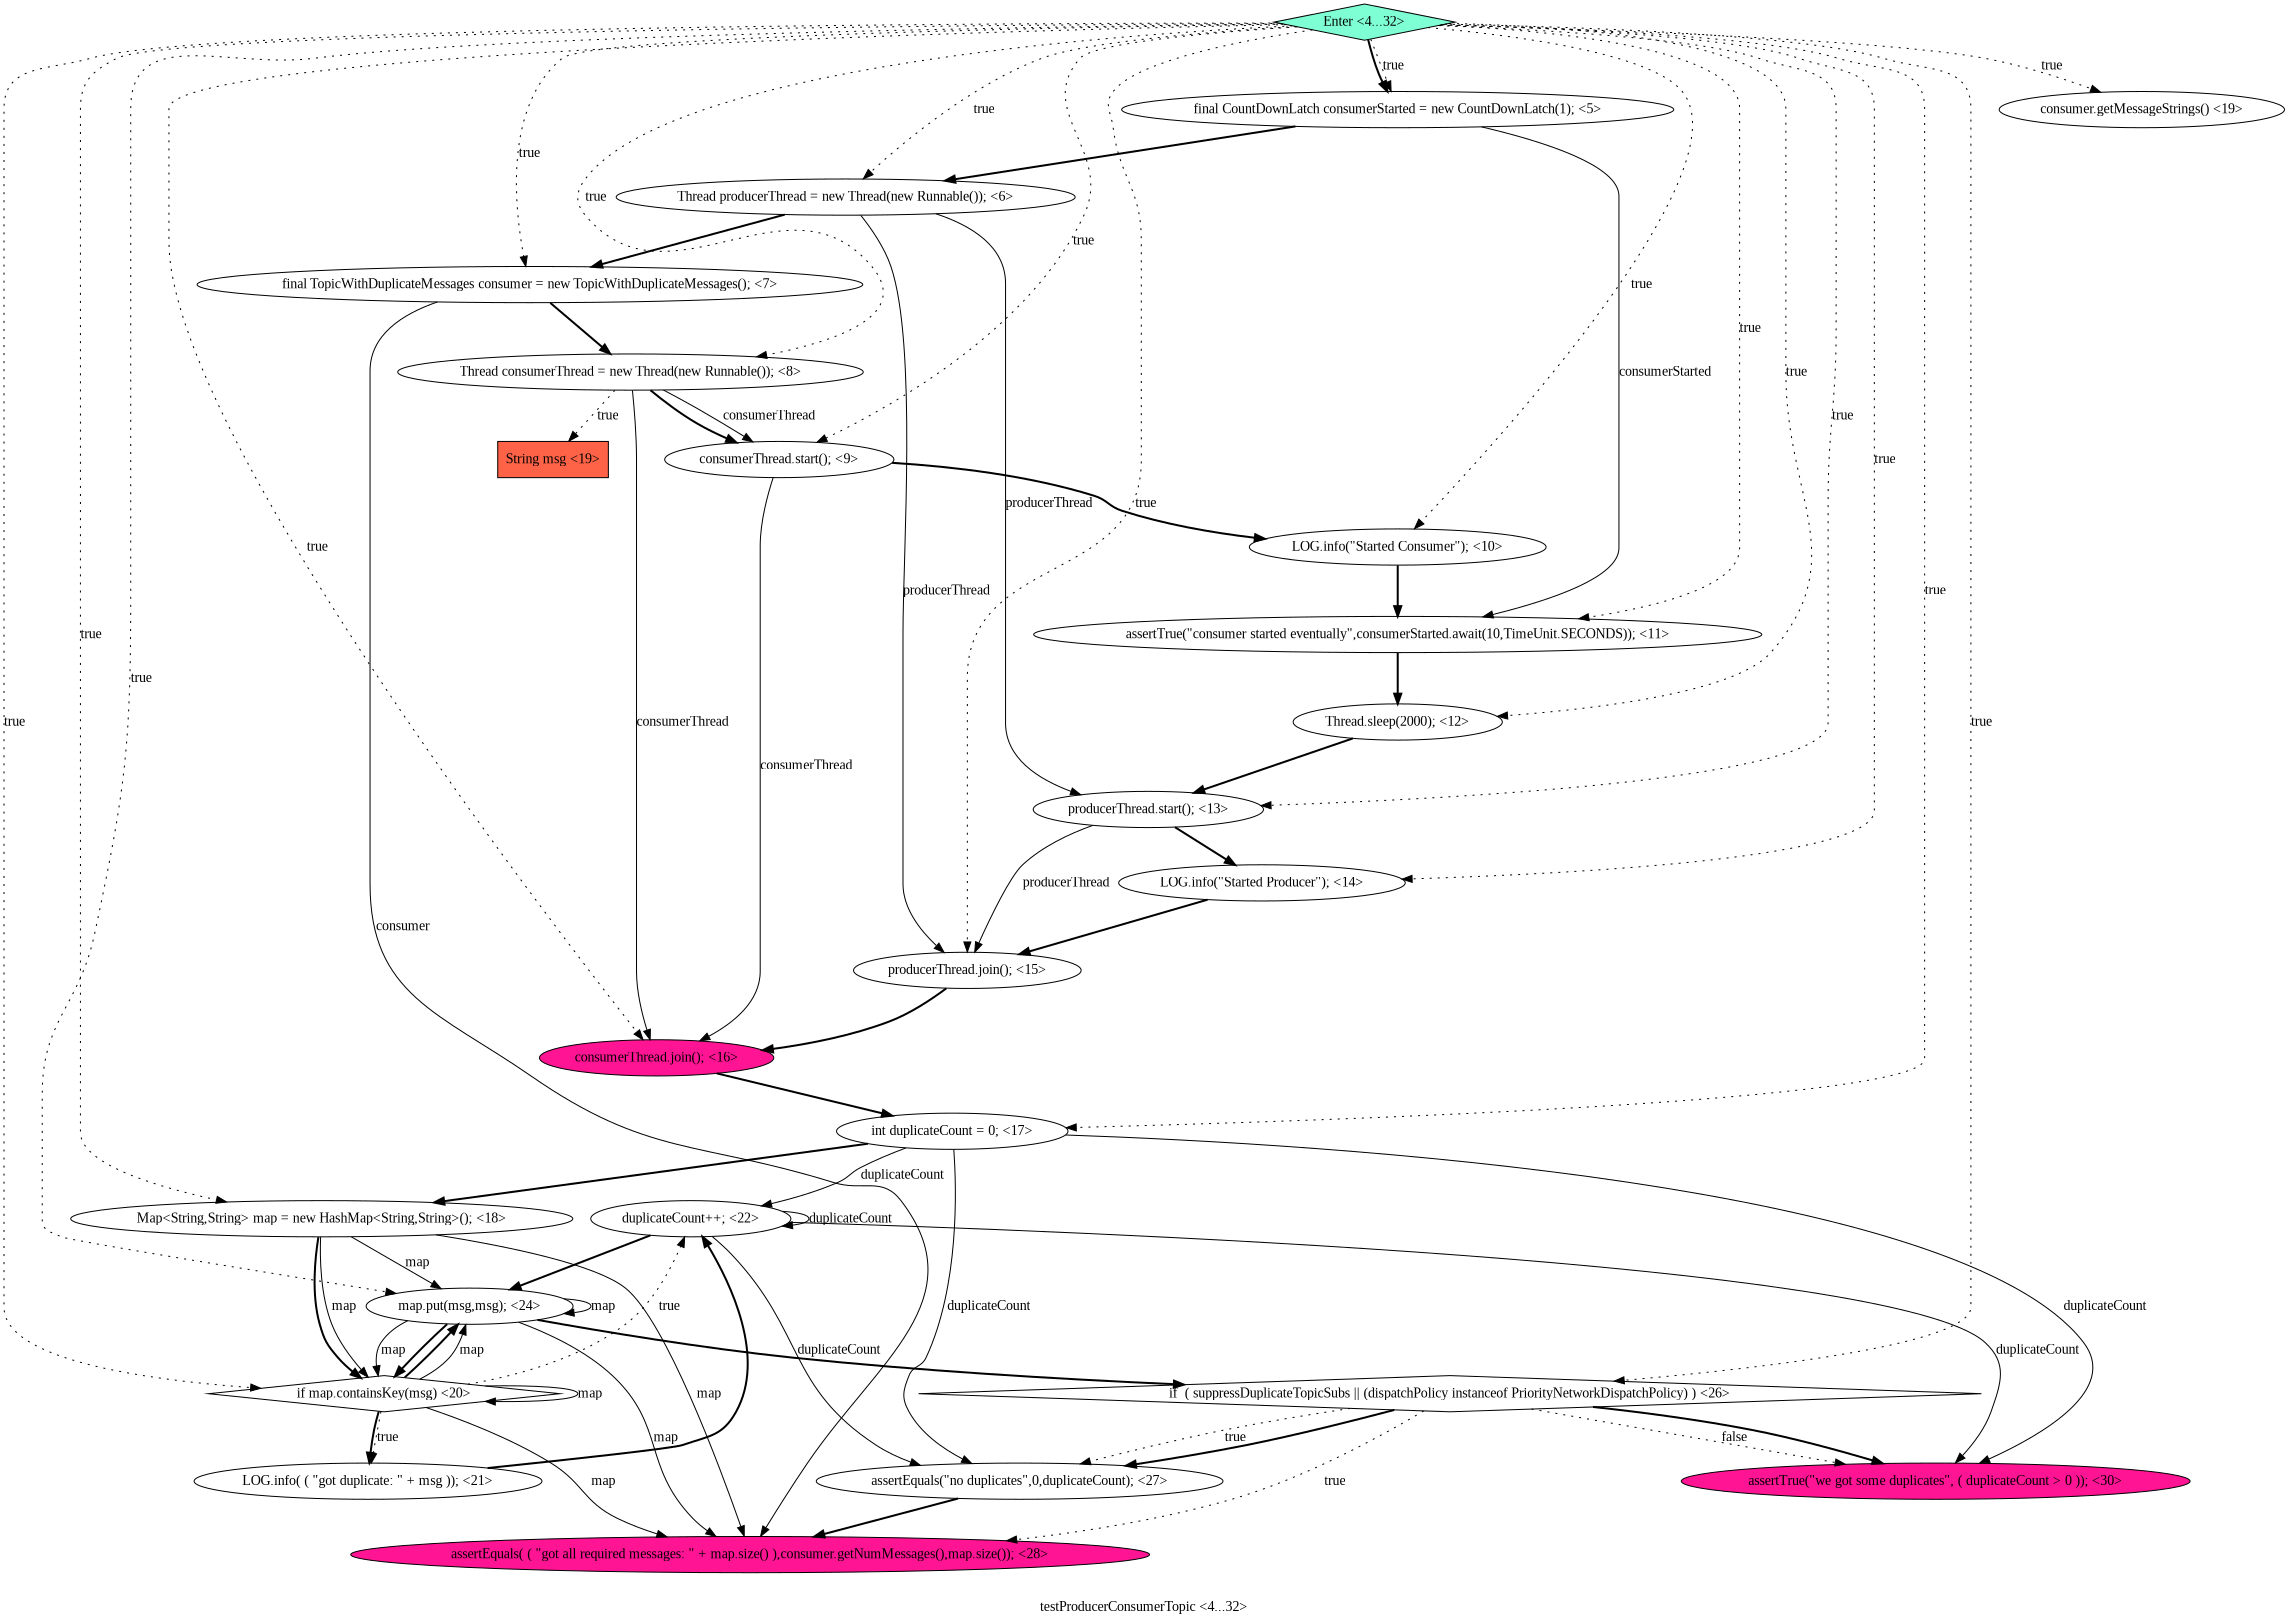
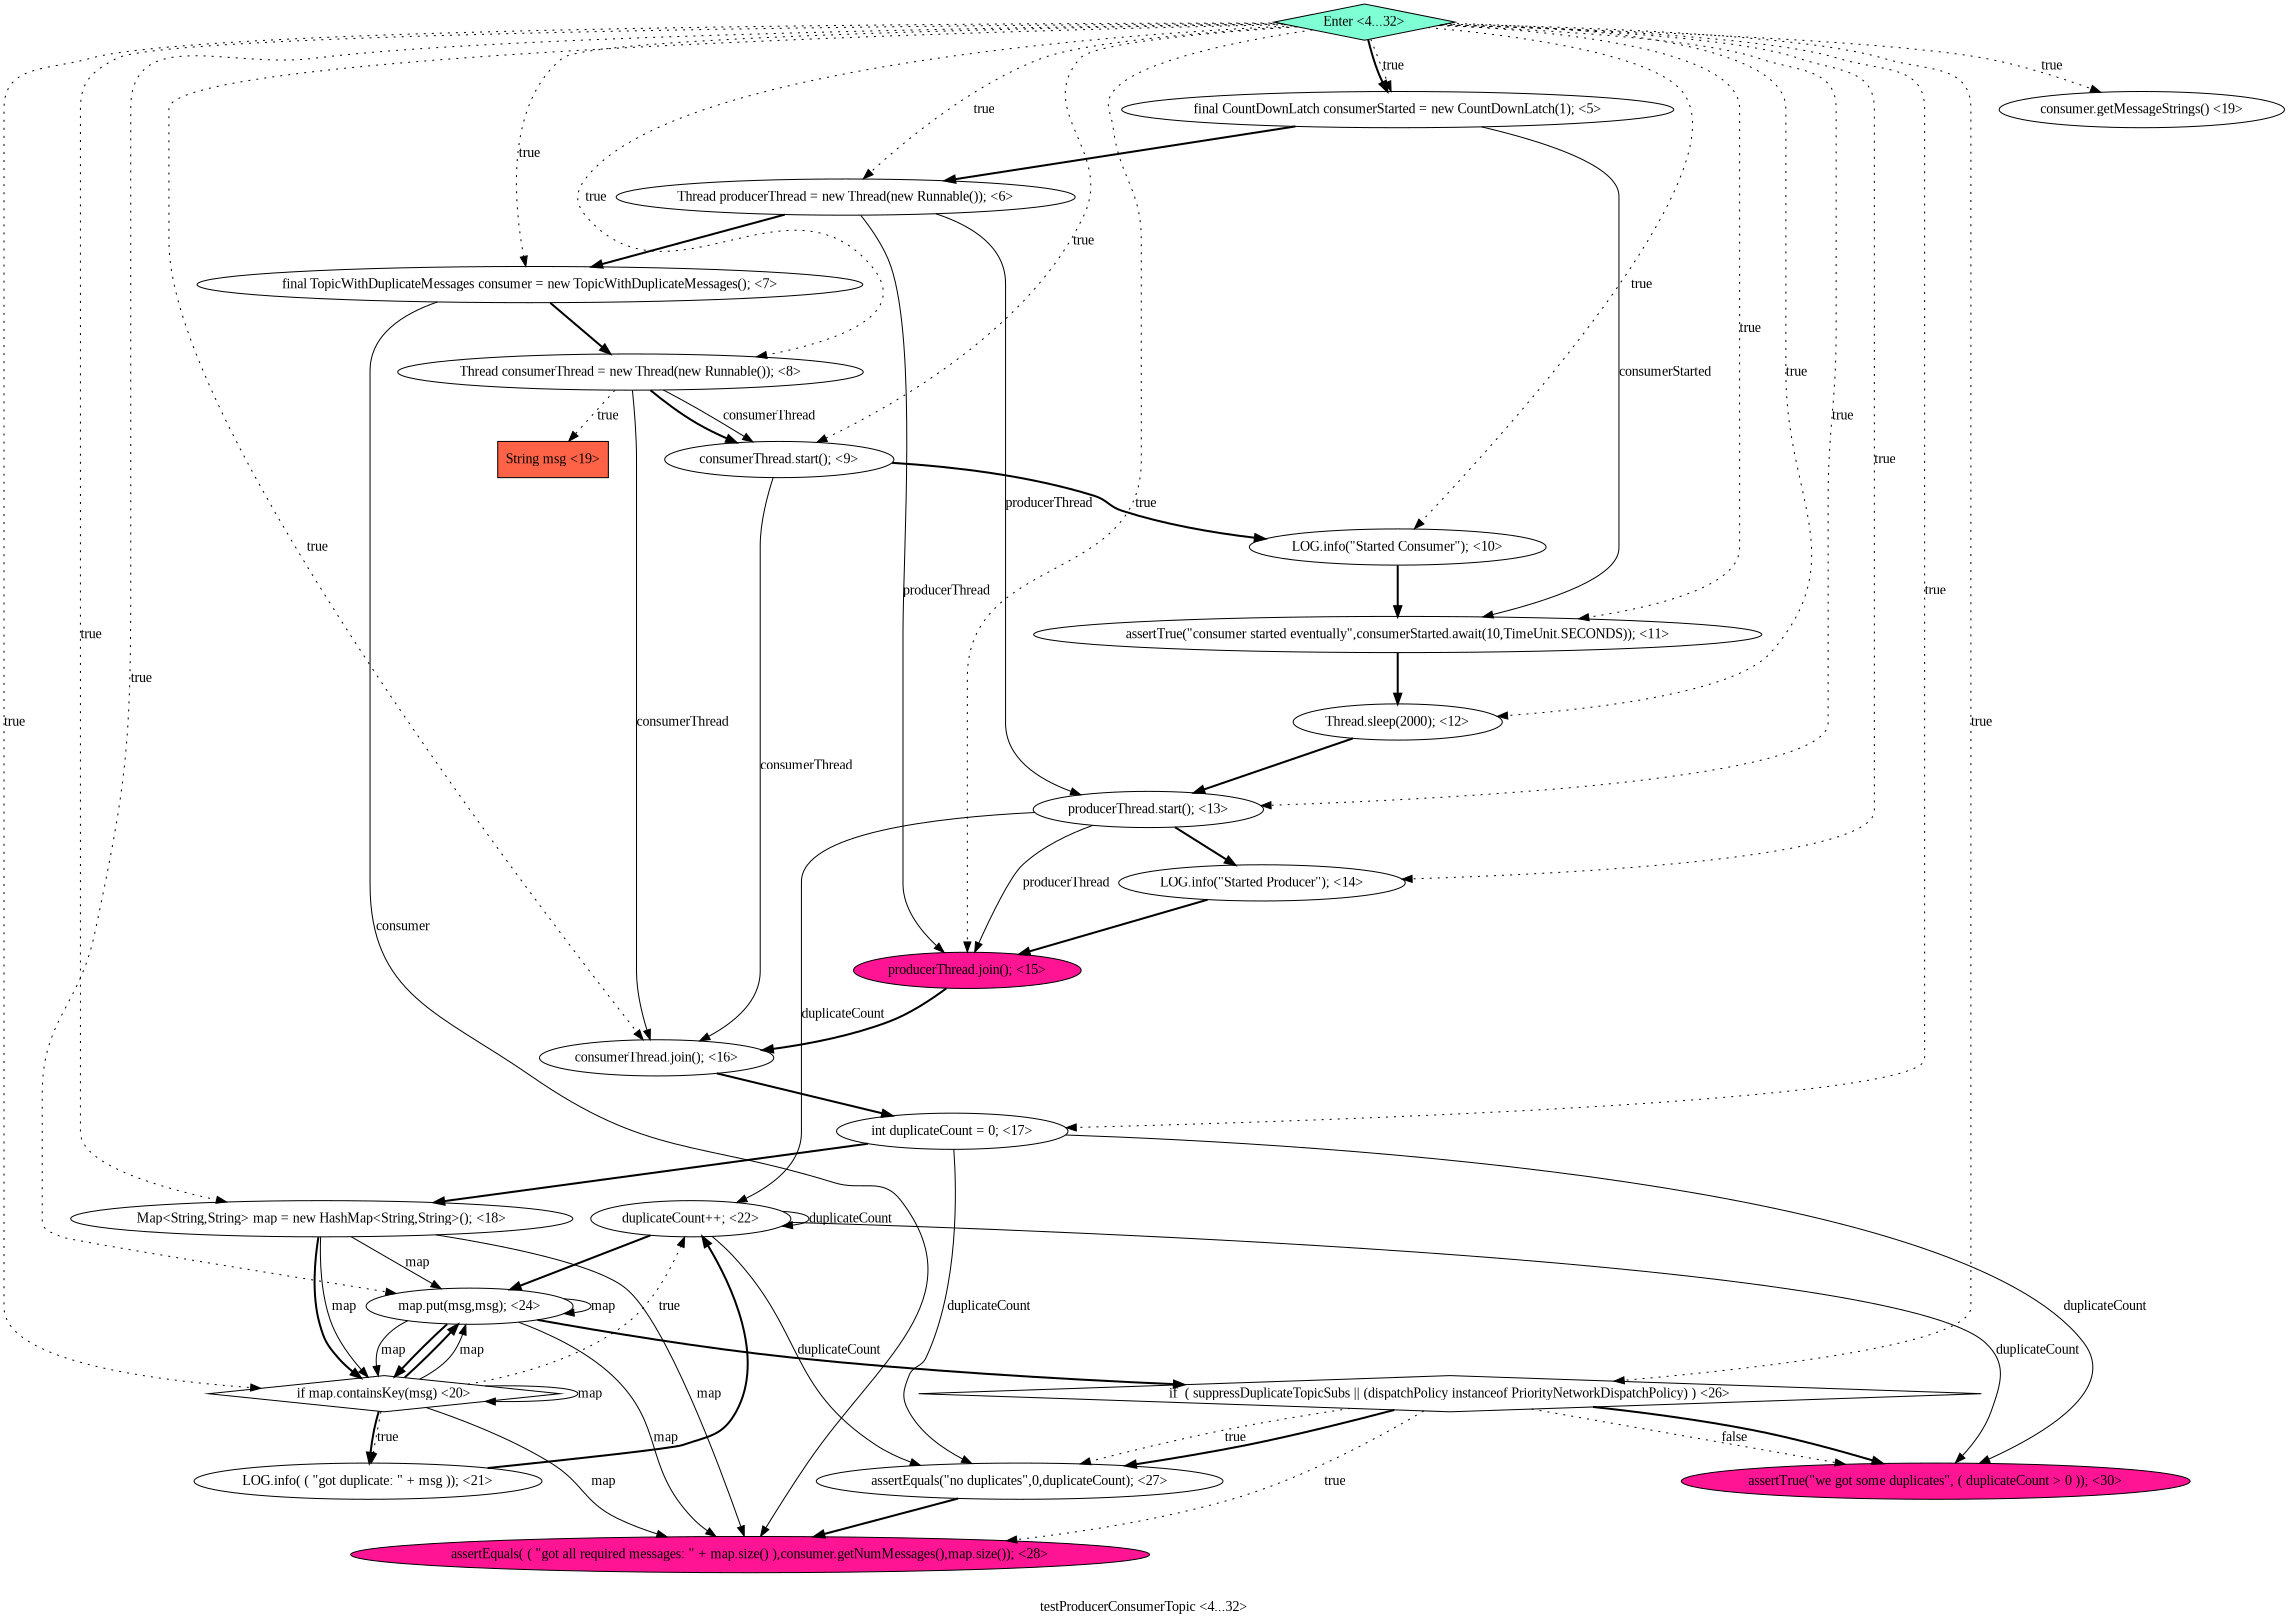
(967, 970) -> (967, 970)
(657, 1058) -> (657, 1058)
(847, 1177) -> (801, 925)
